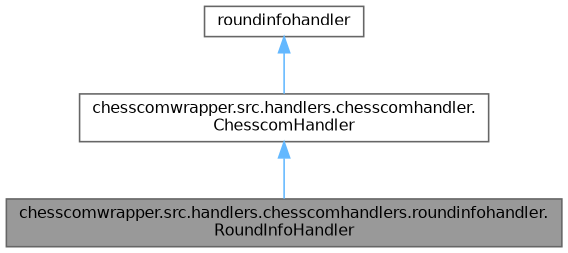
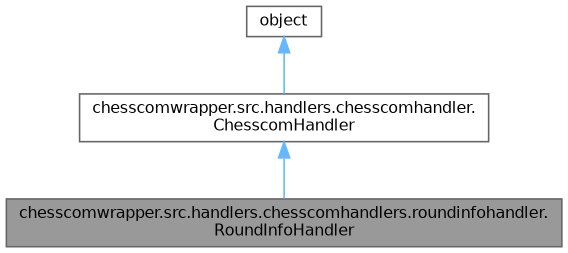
(284, 21) -> (284, 21)
